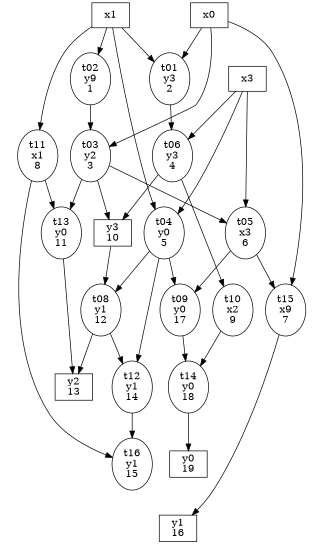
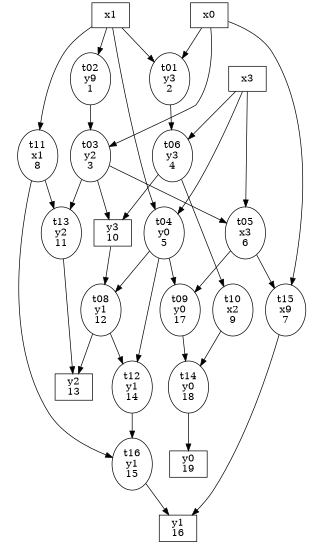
(61, 233) -> (61, 233)
none -> (155, 496)
